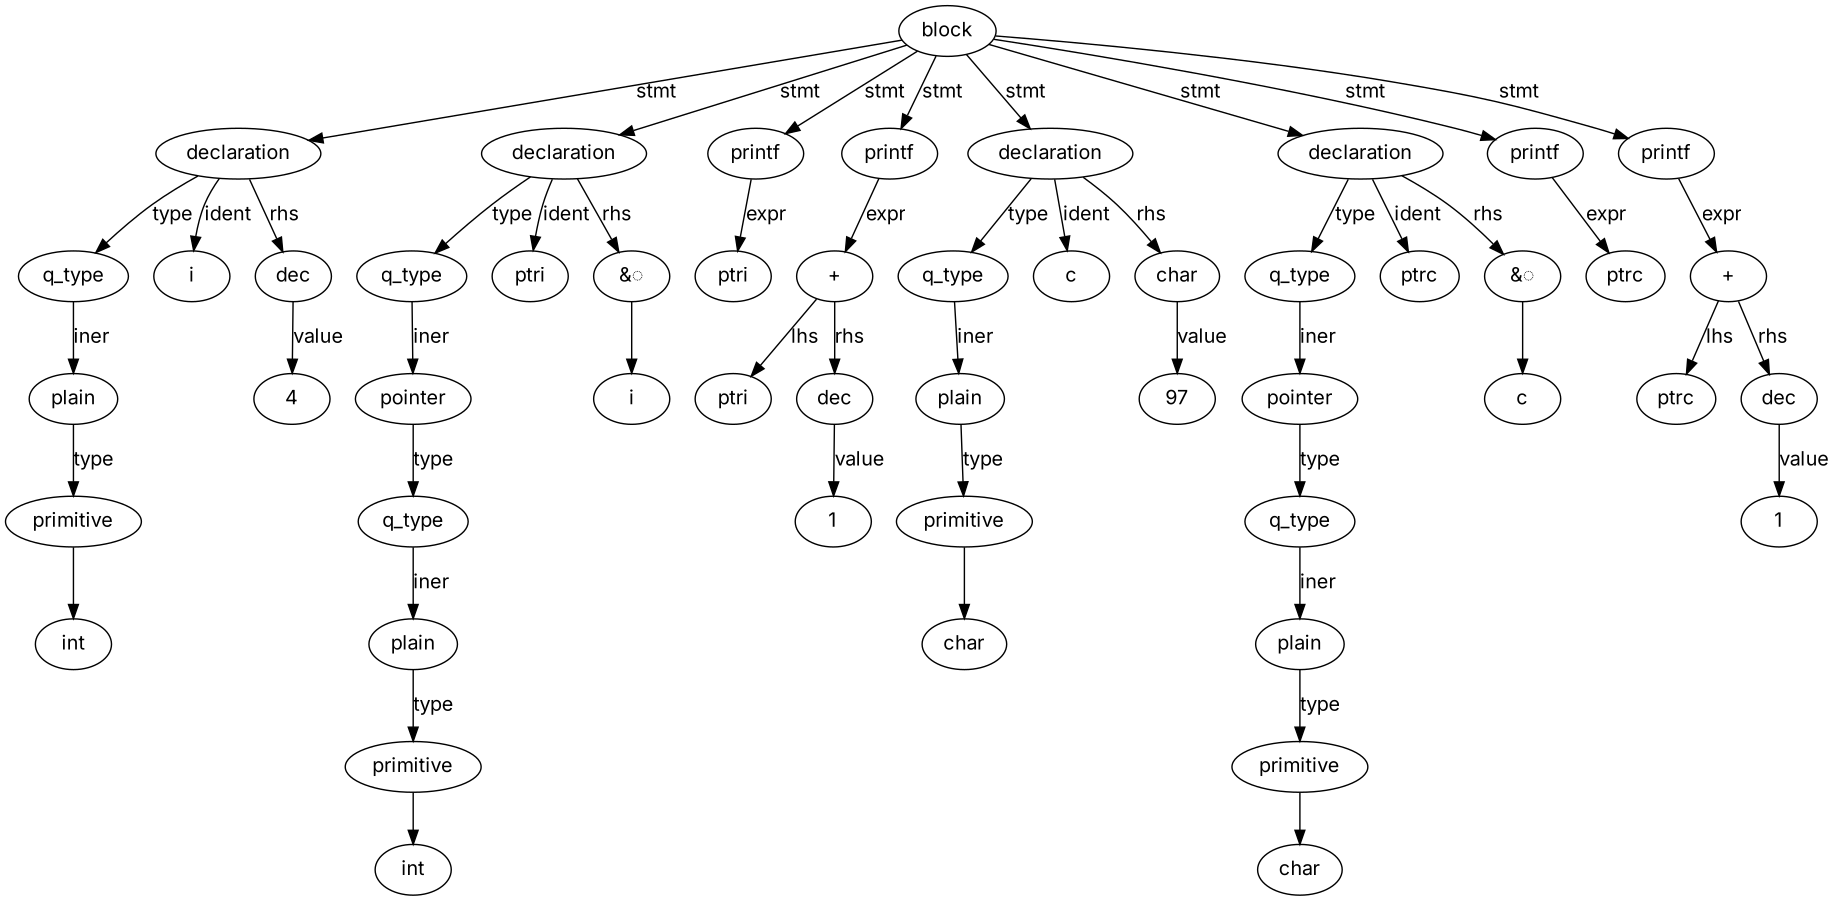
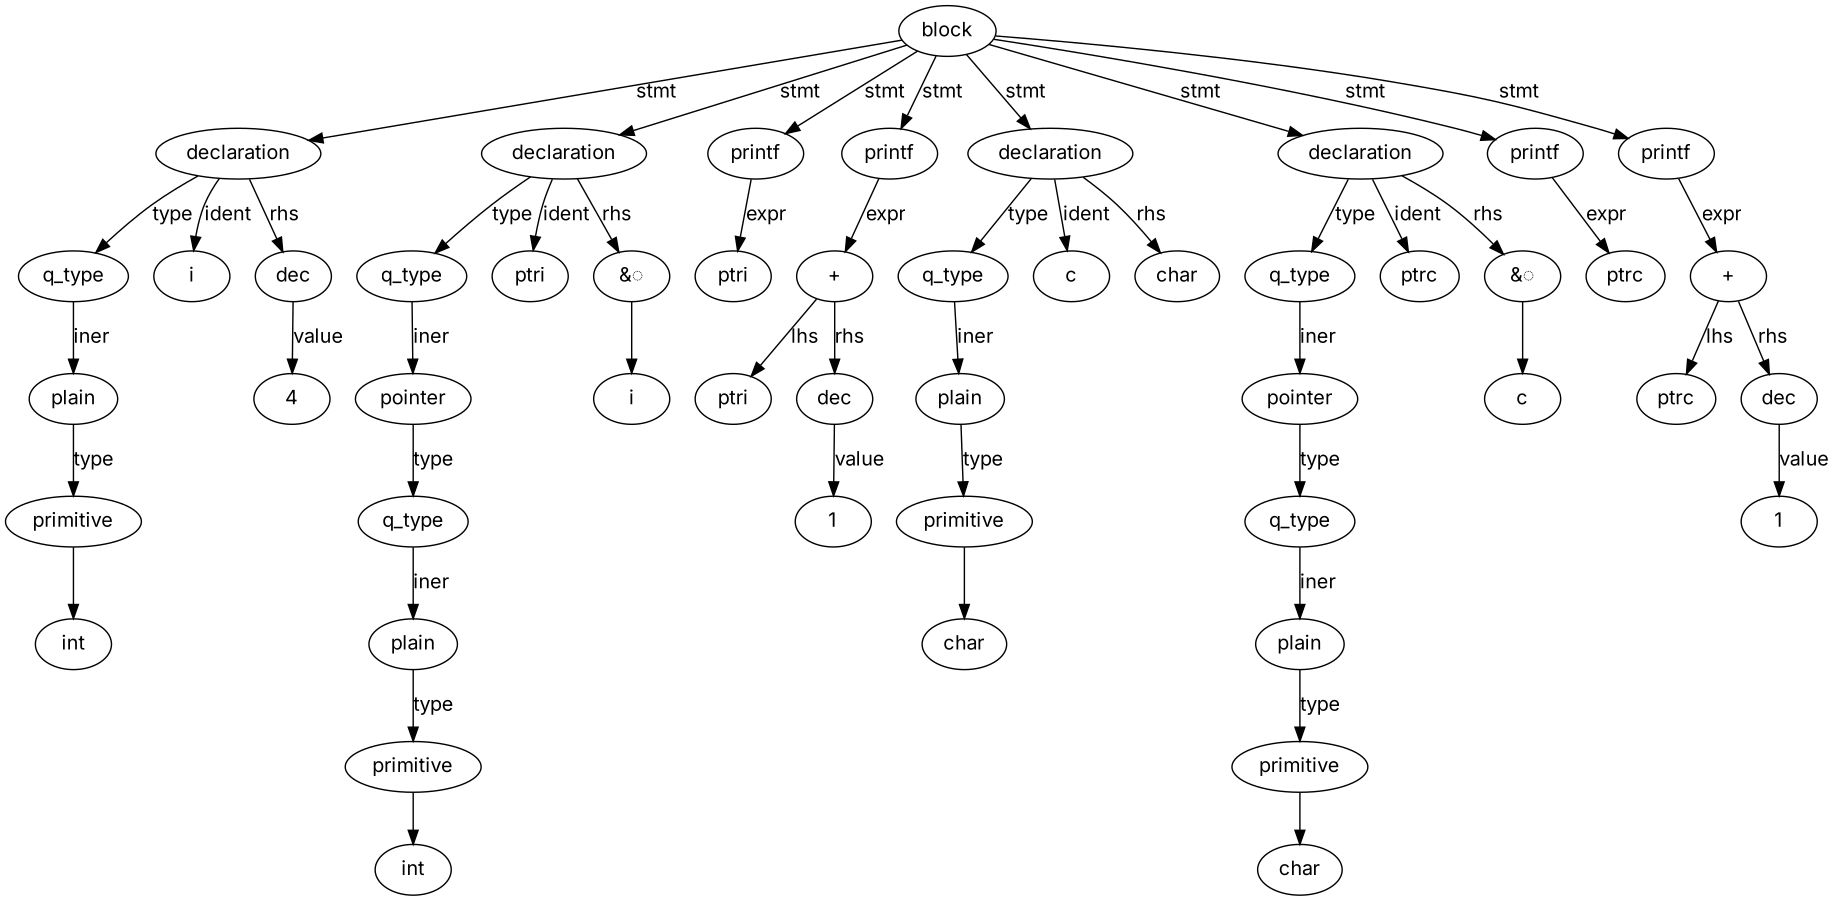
(1177, 399) -> none
